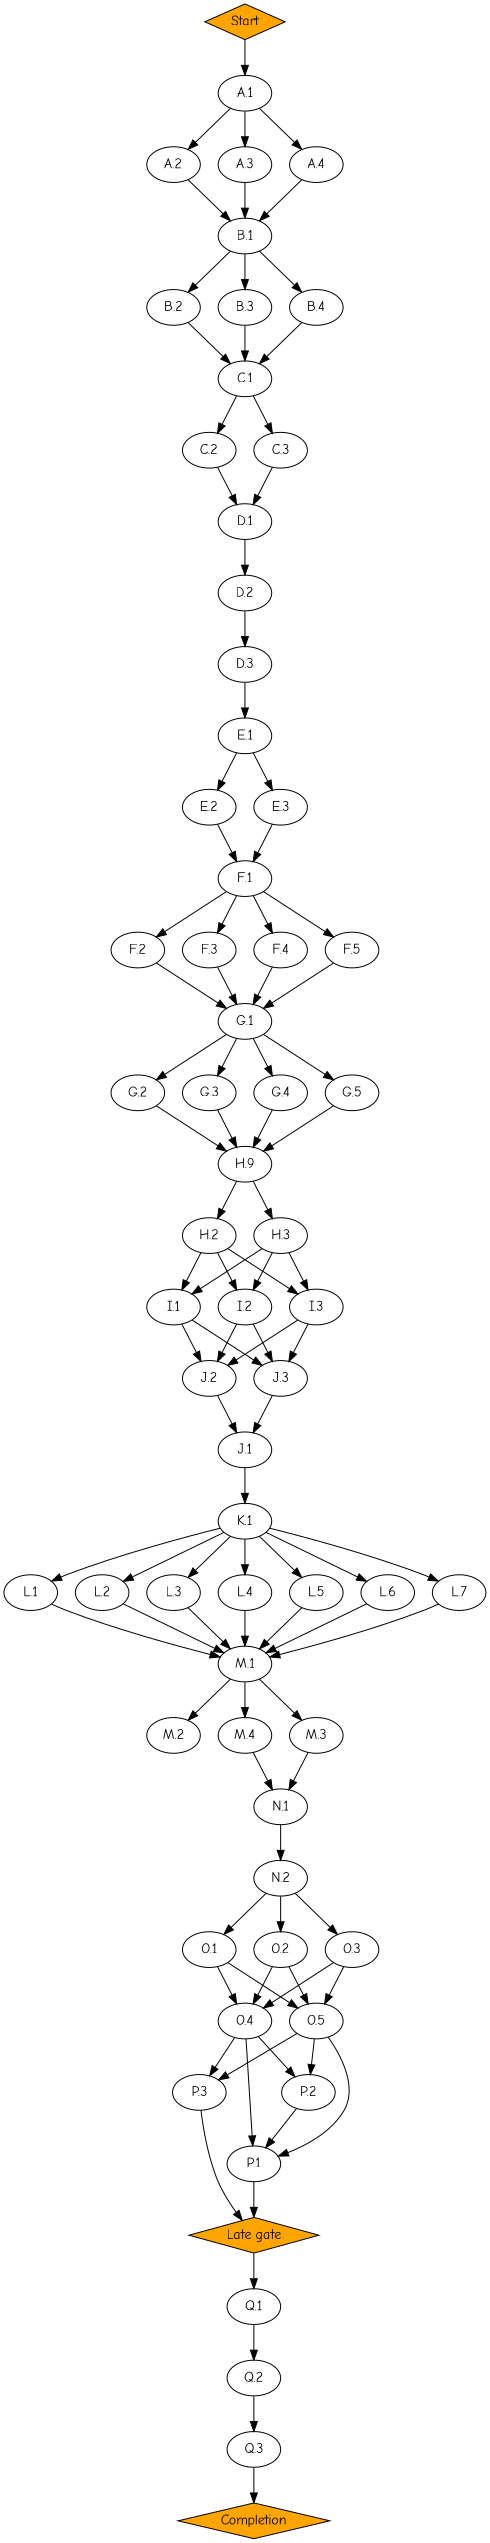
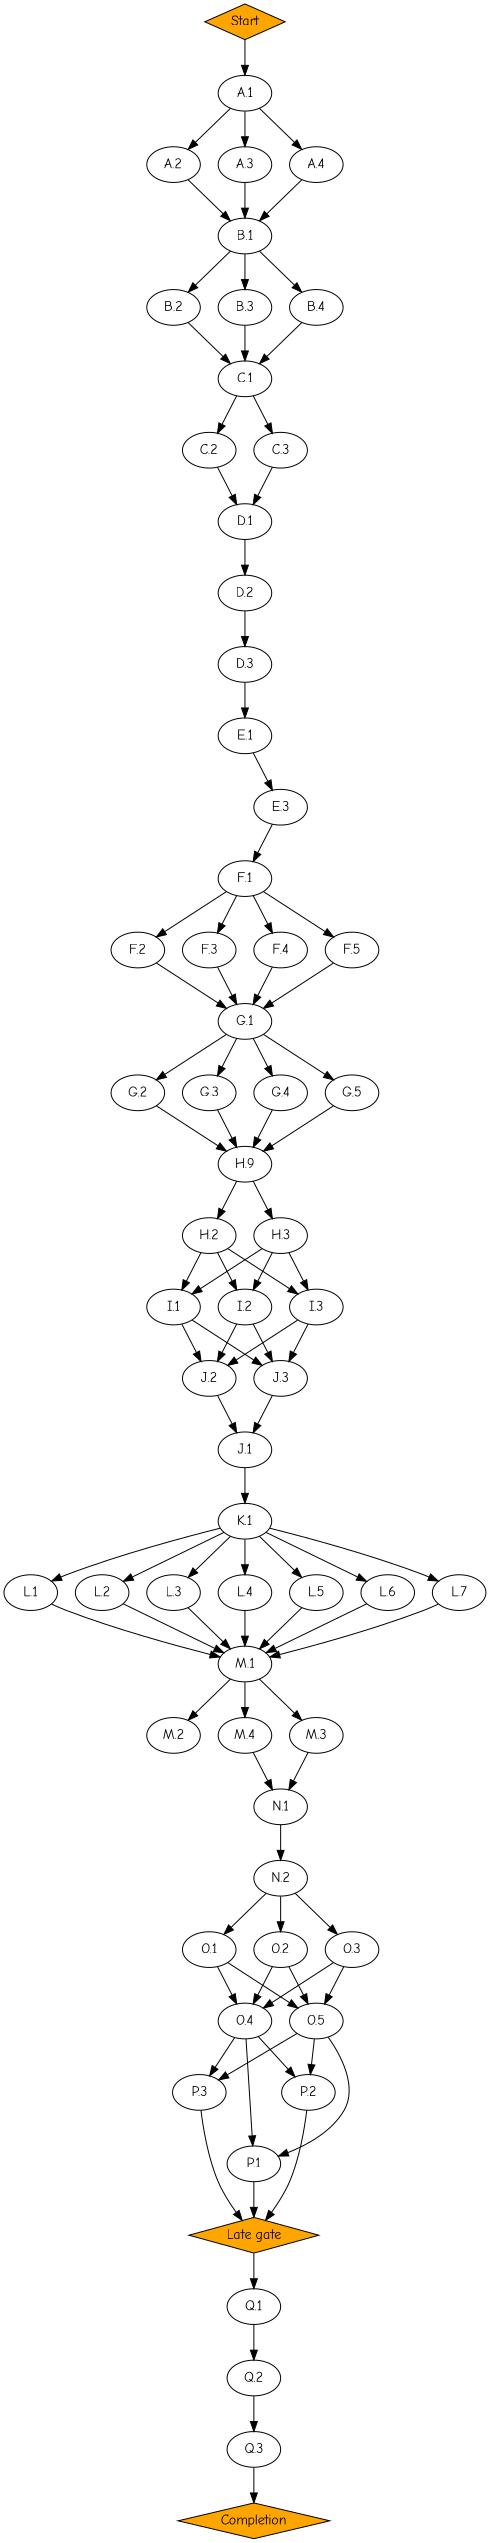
(209, 807) -> none
(284, 2124) -> (296, 2164)
